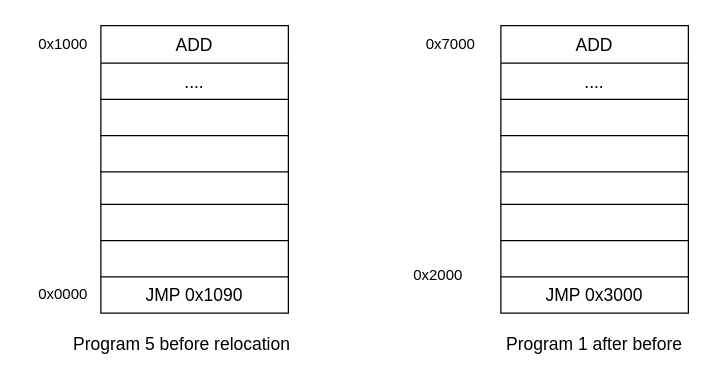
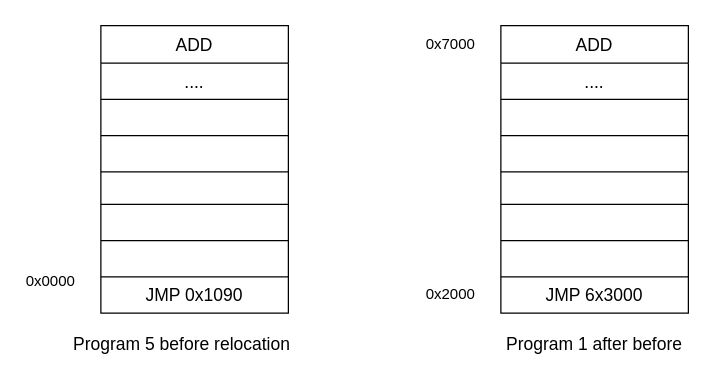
(63, 44) -> none
(438, 276) -> (451, 294)
(63, 294) -> (51, 282)
(594, 296) -> (594, 296)
